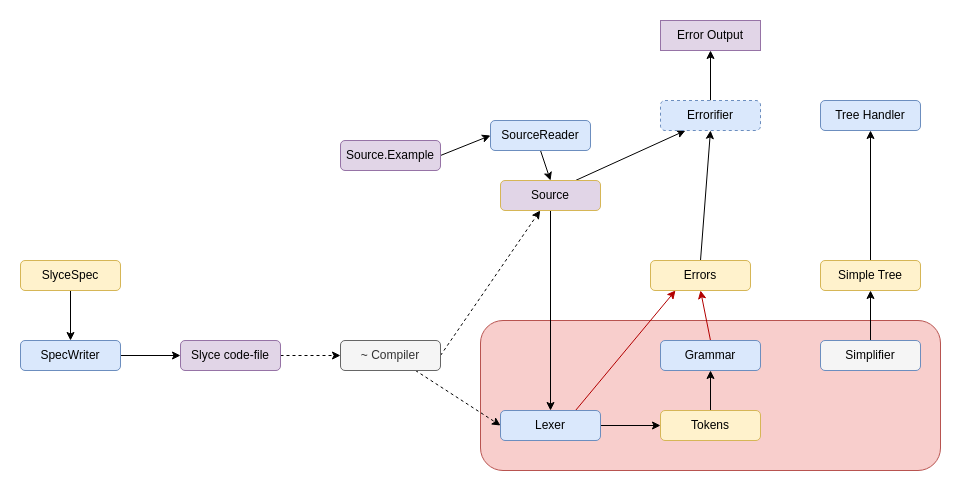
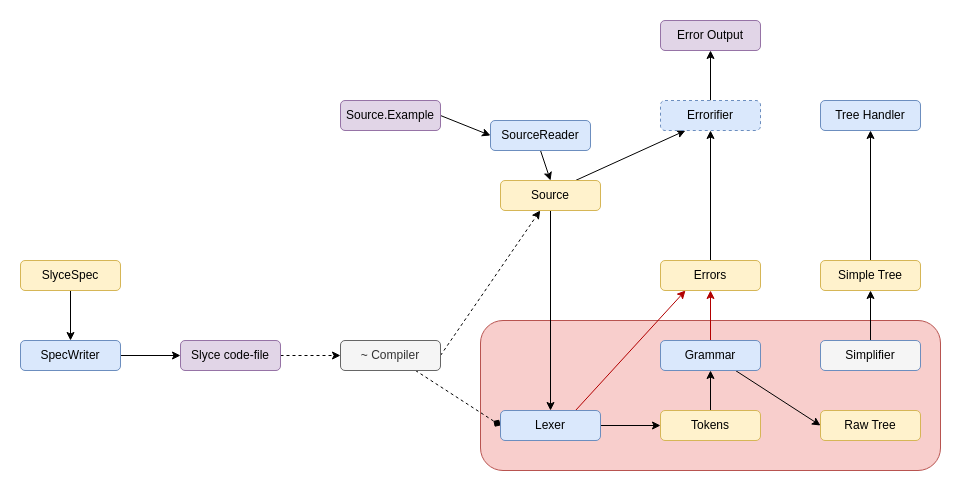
(711, 36) -> (711, 36)
(391, 156) -> (391, 116)
(551, 196) -> (551, 196)
(701, 276) -> (711, 276)
none -> (775, 396)
(493, 421) -> (493, 421)
none -> (871, 426)
